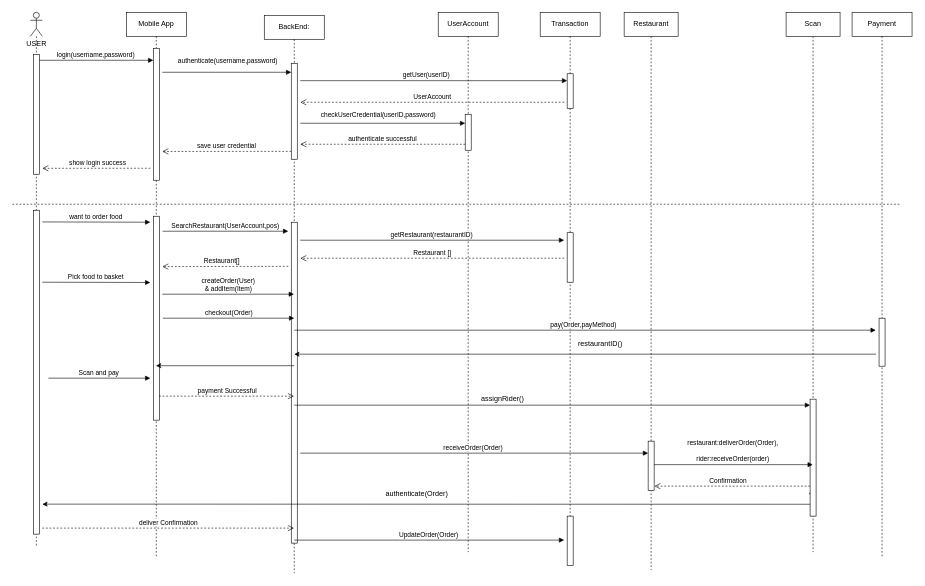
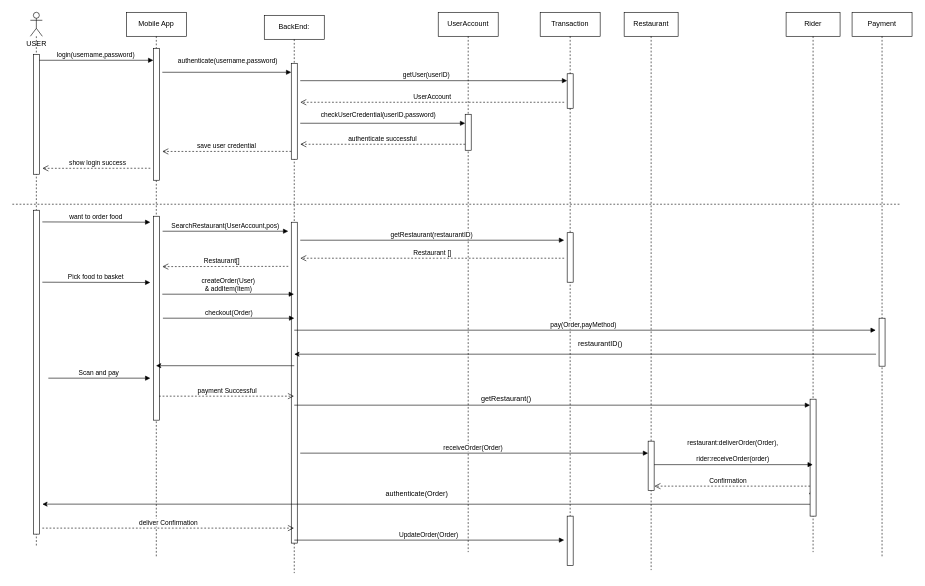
(813, 24) -> (813, 24)
(506, 399) -> (512, 399)
